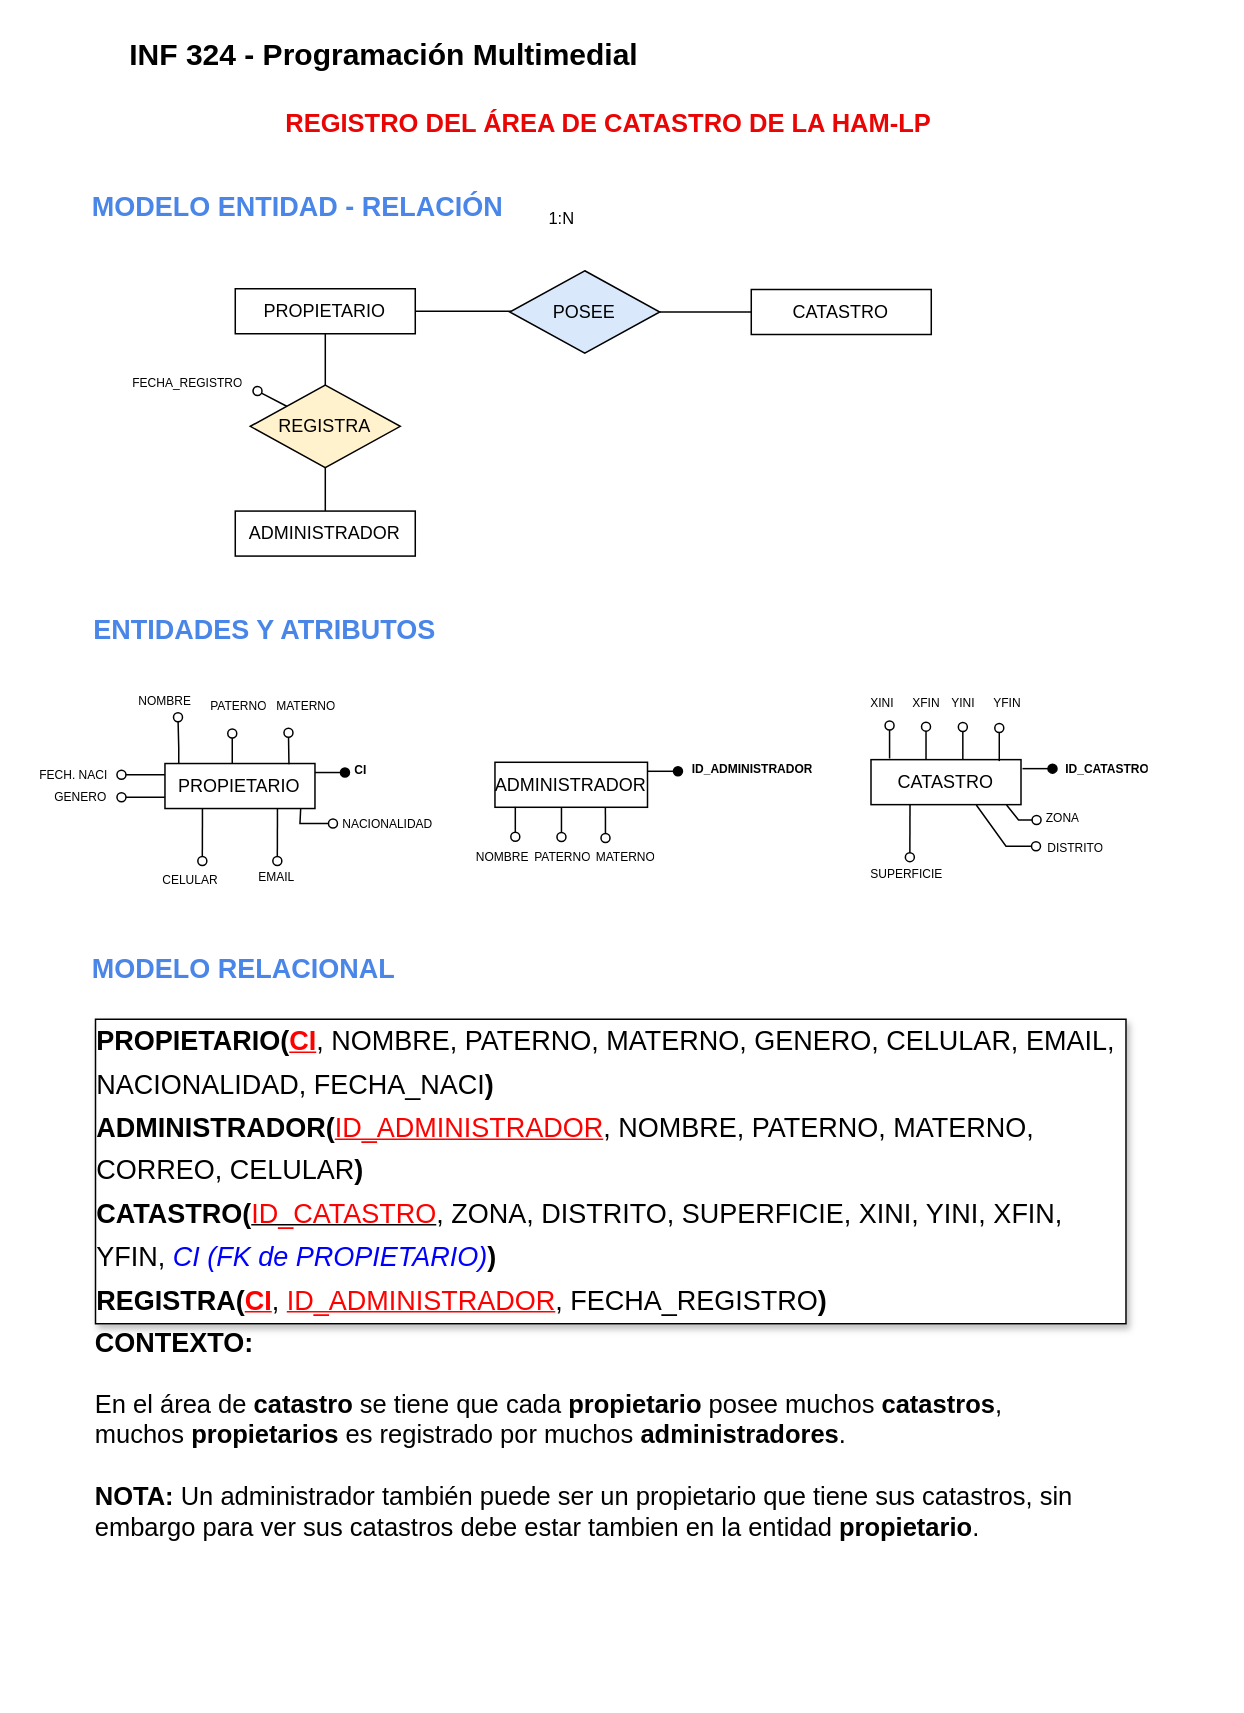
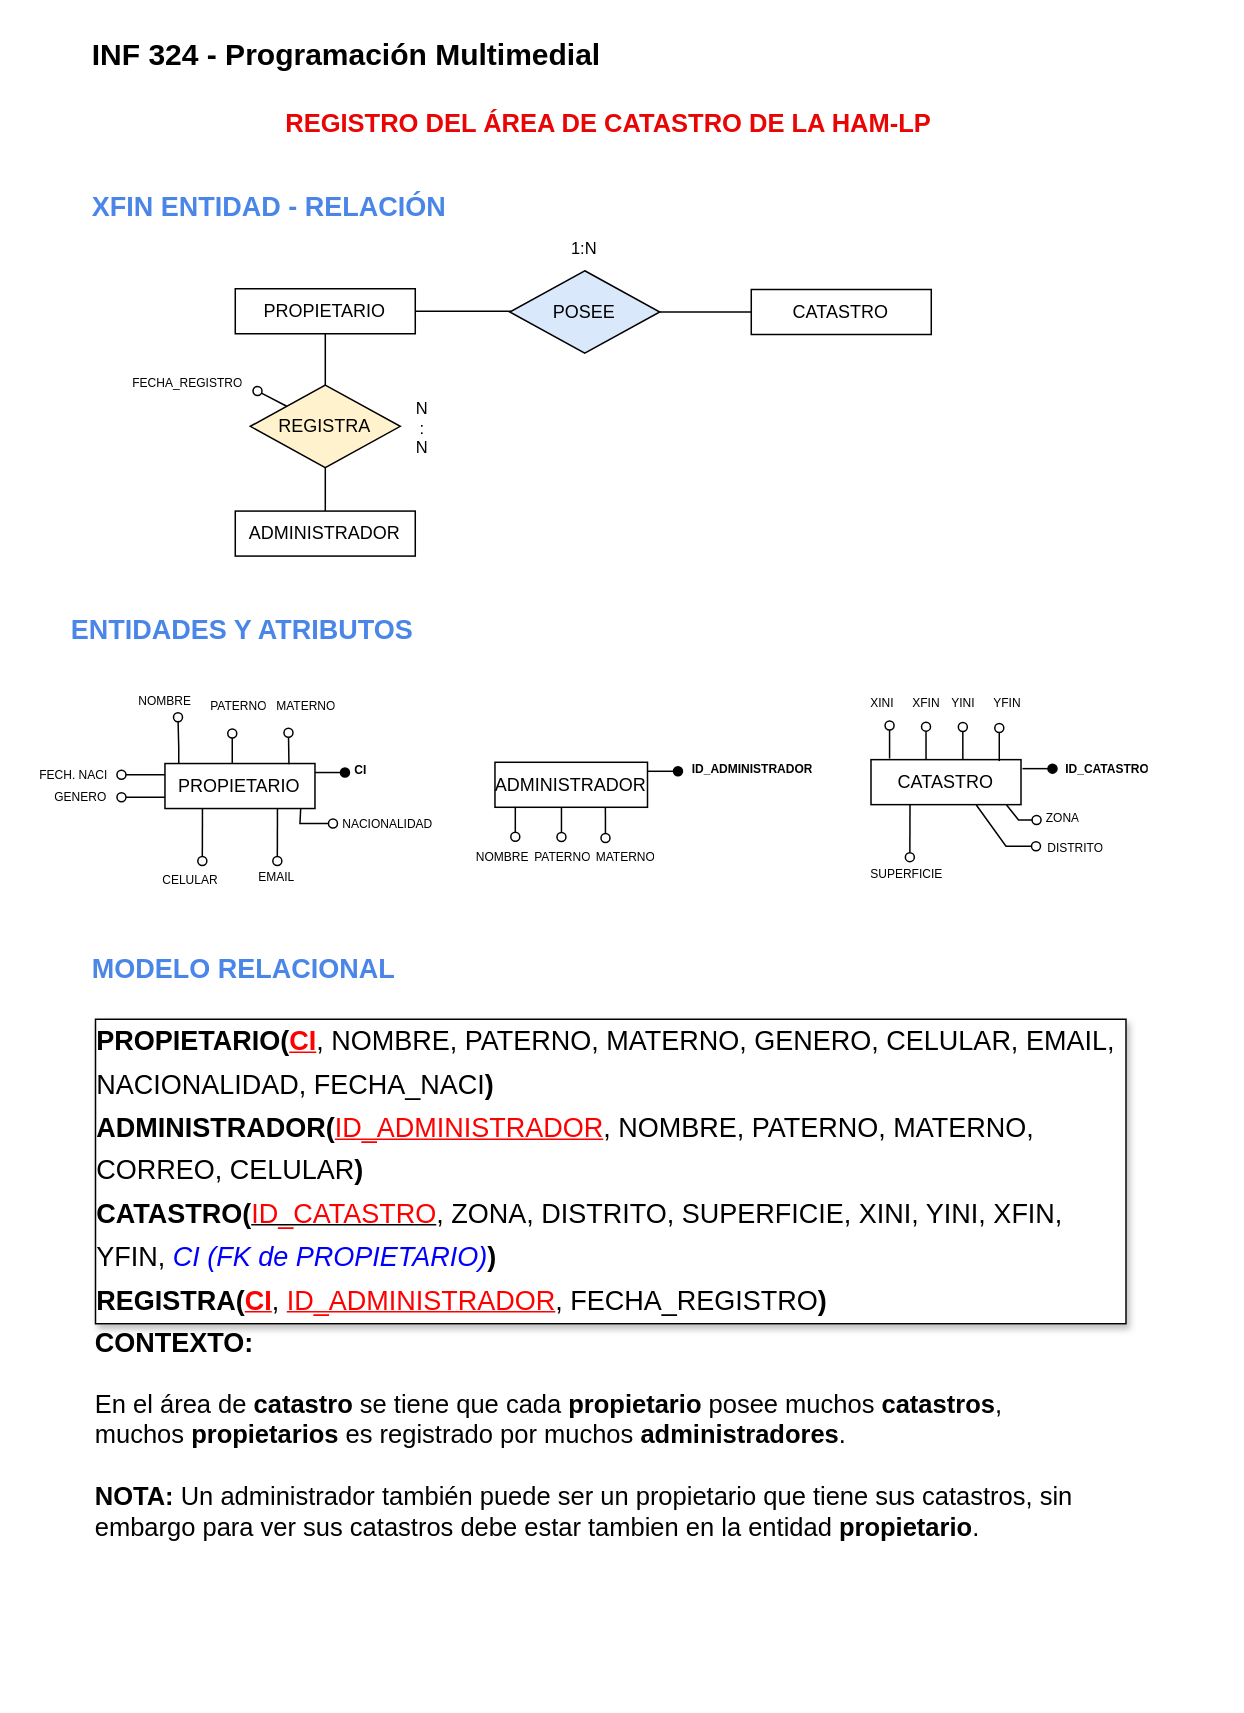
(488, 53) -> (451, 53)
(271, 208) -> (256, 208)
(562, 218) -> (585, 248)
none -> (423, 429)
(301, 630) -> (278, 630)
